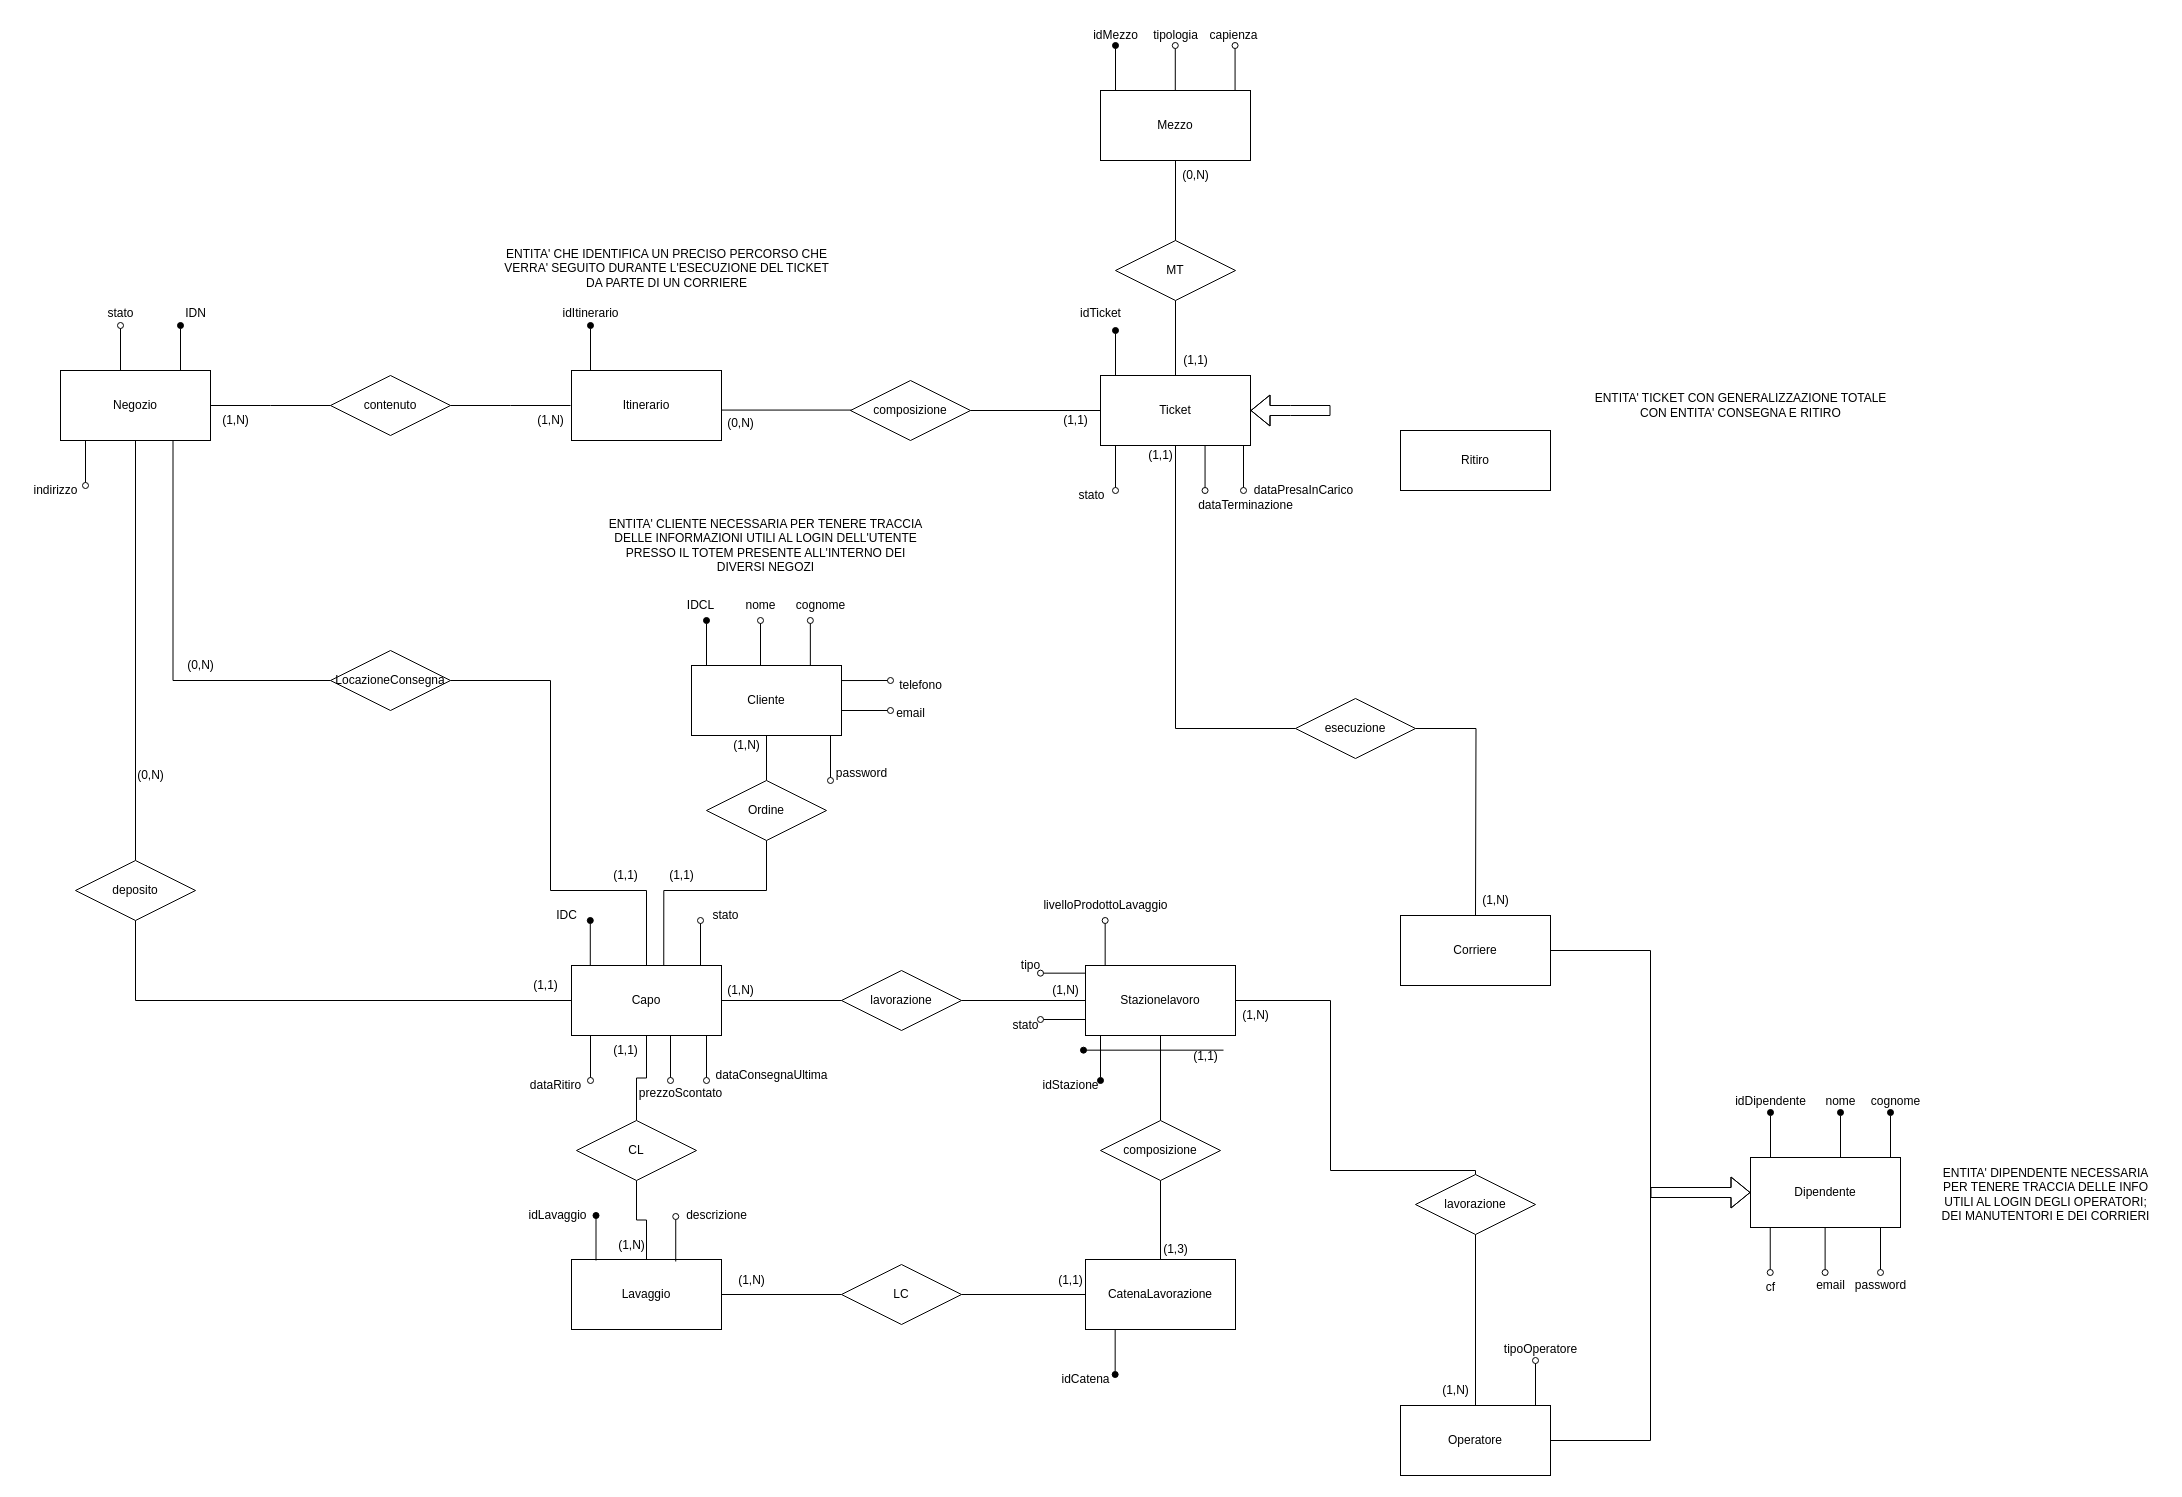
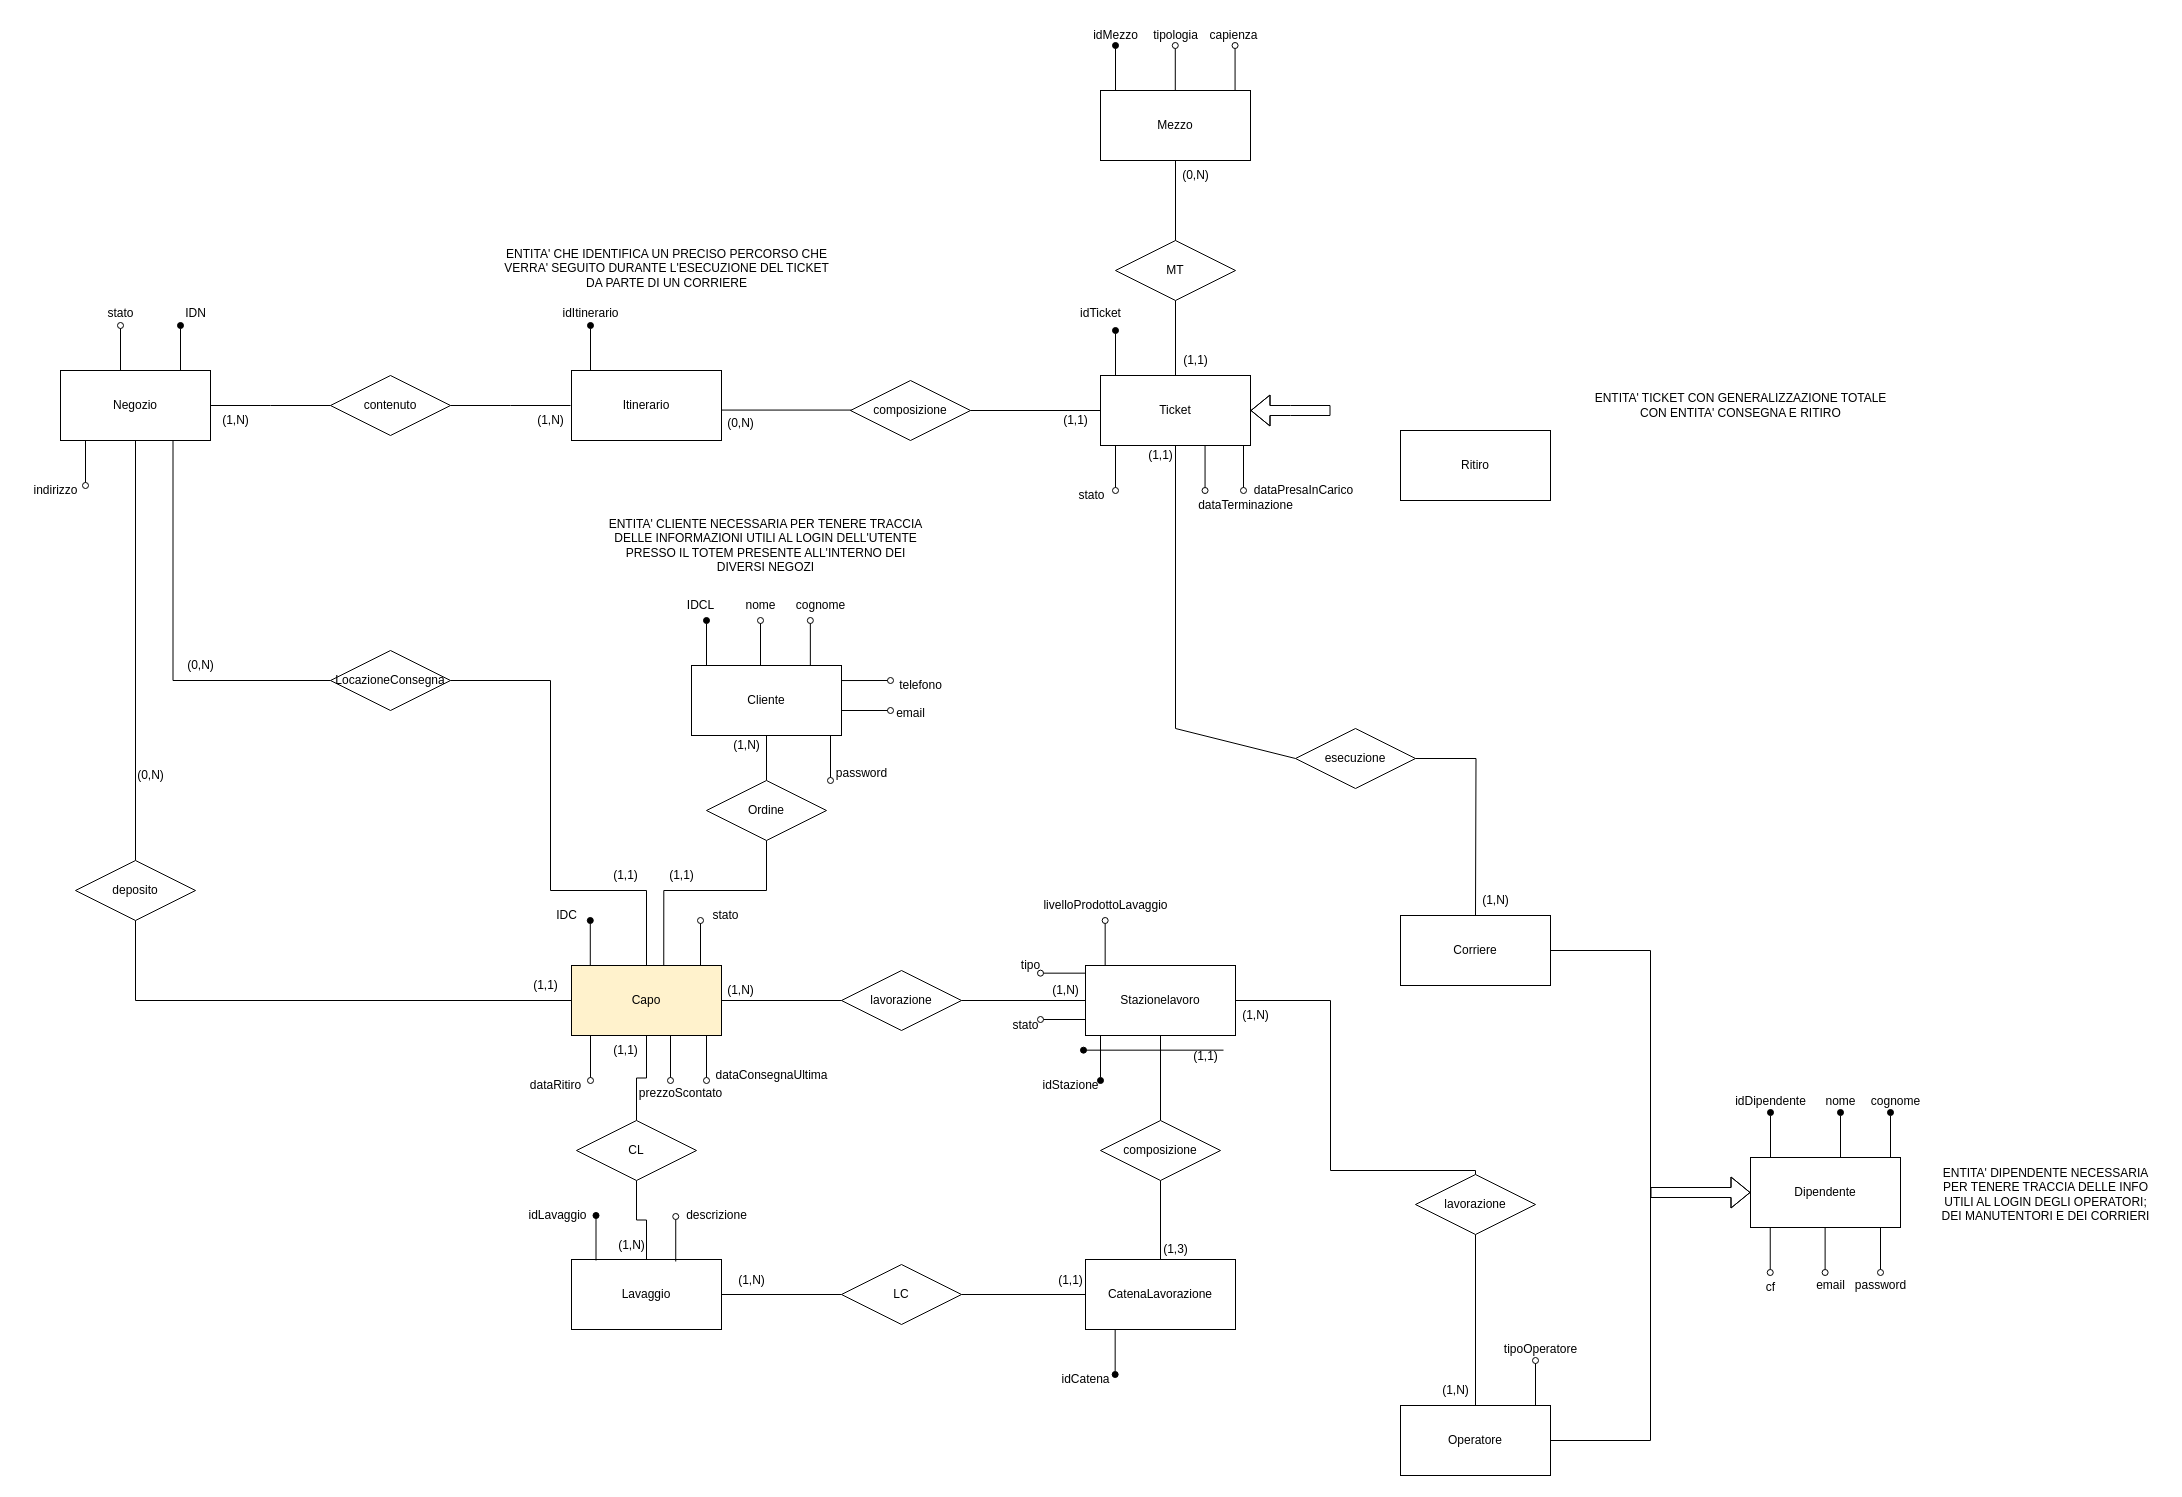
(1476, 461) -> (1476, 466)
(1356, 729) -> (1356, 759)
(647, 1001) -> (647, 1001)
